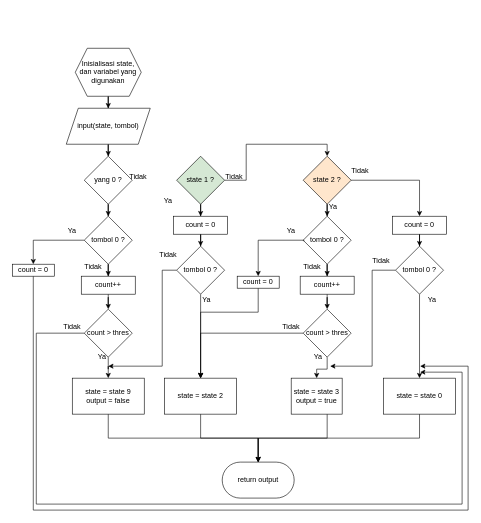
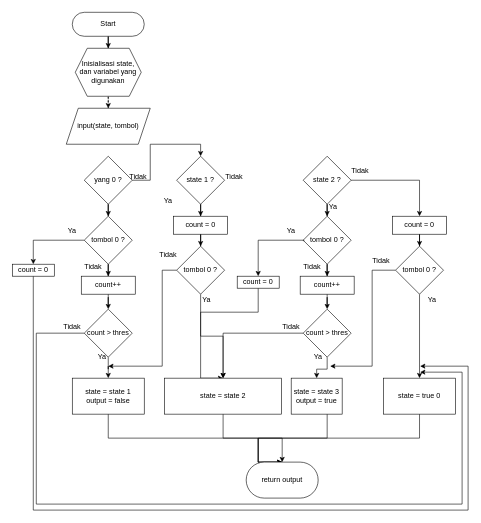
none -> (108, 24)
none -> (108, 44)
(108, 104) -> (108, 104)
none -> (201, 146)
(327, 146) -> none
(108, 152) -> none
(201, 180) -> (201, 180)
(327, 180) -> (327, 180)
(108, 396) -> (108, 396)
(201, 396) -> (223, 396)
(420, 396) -> (420, 396)
(258, 480) -> (282, 480)
